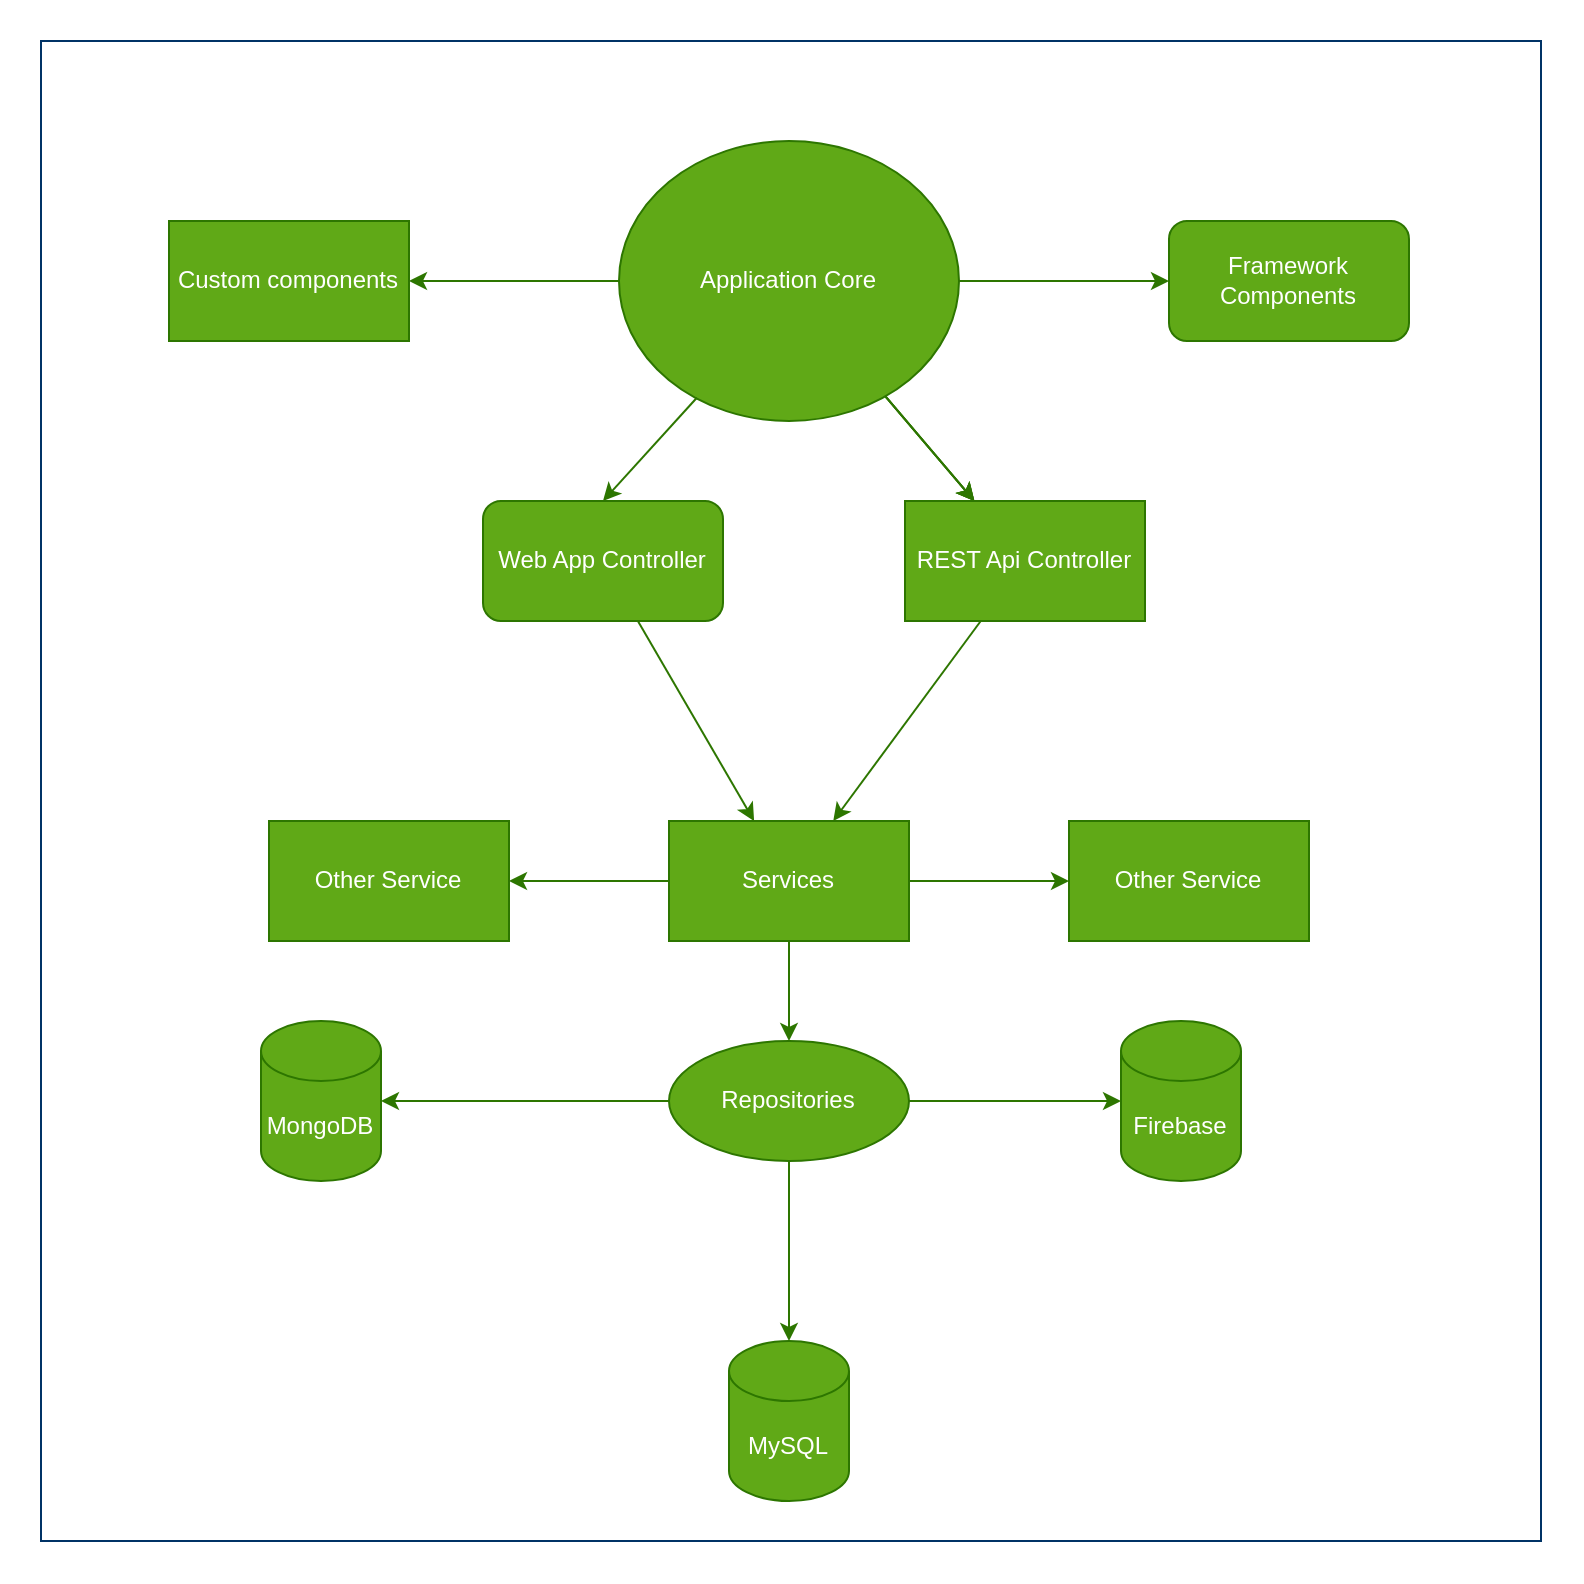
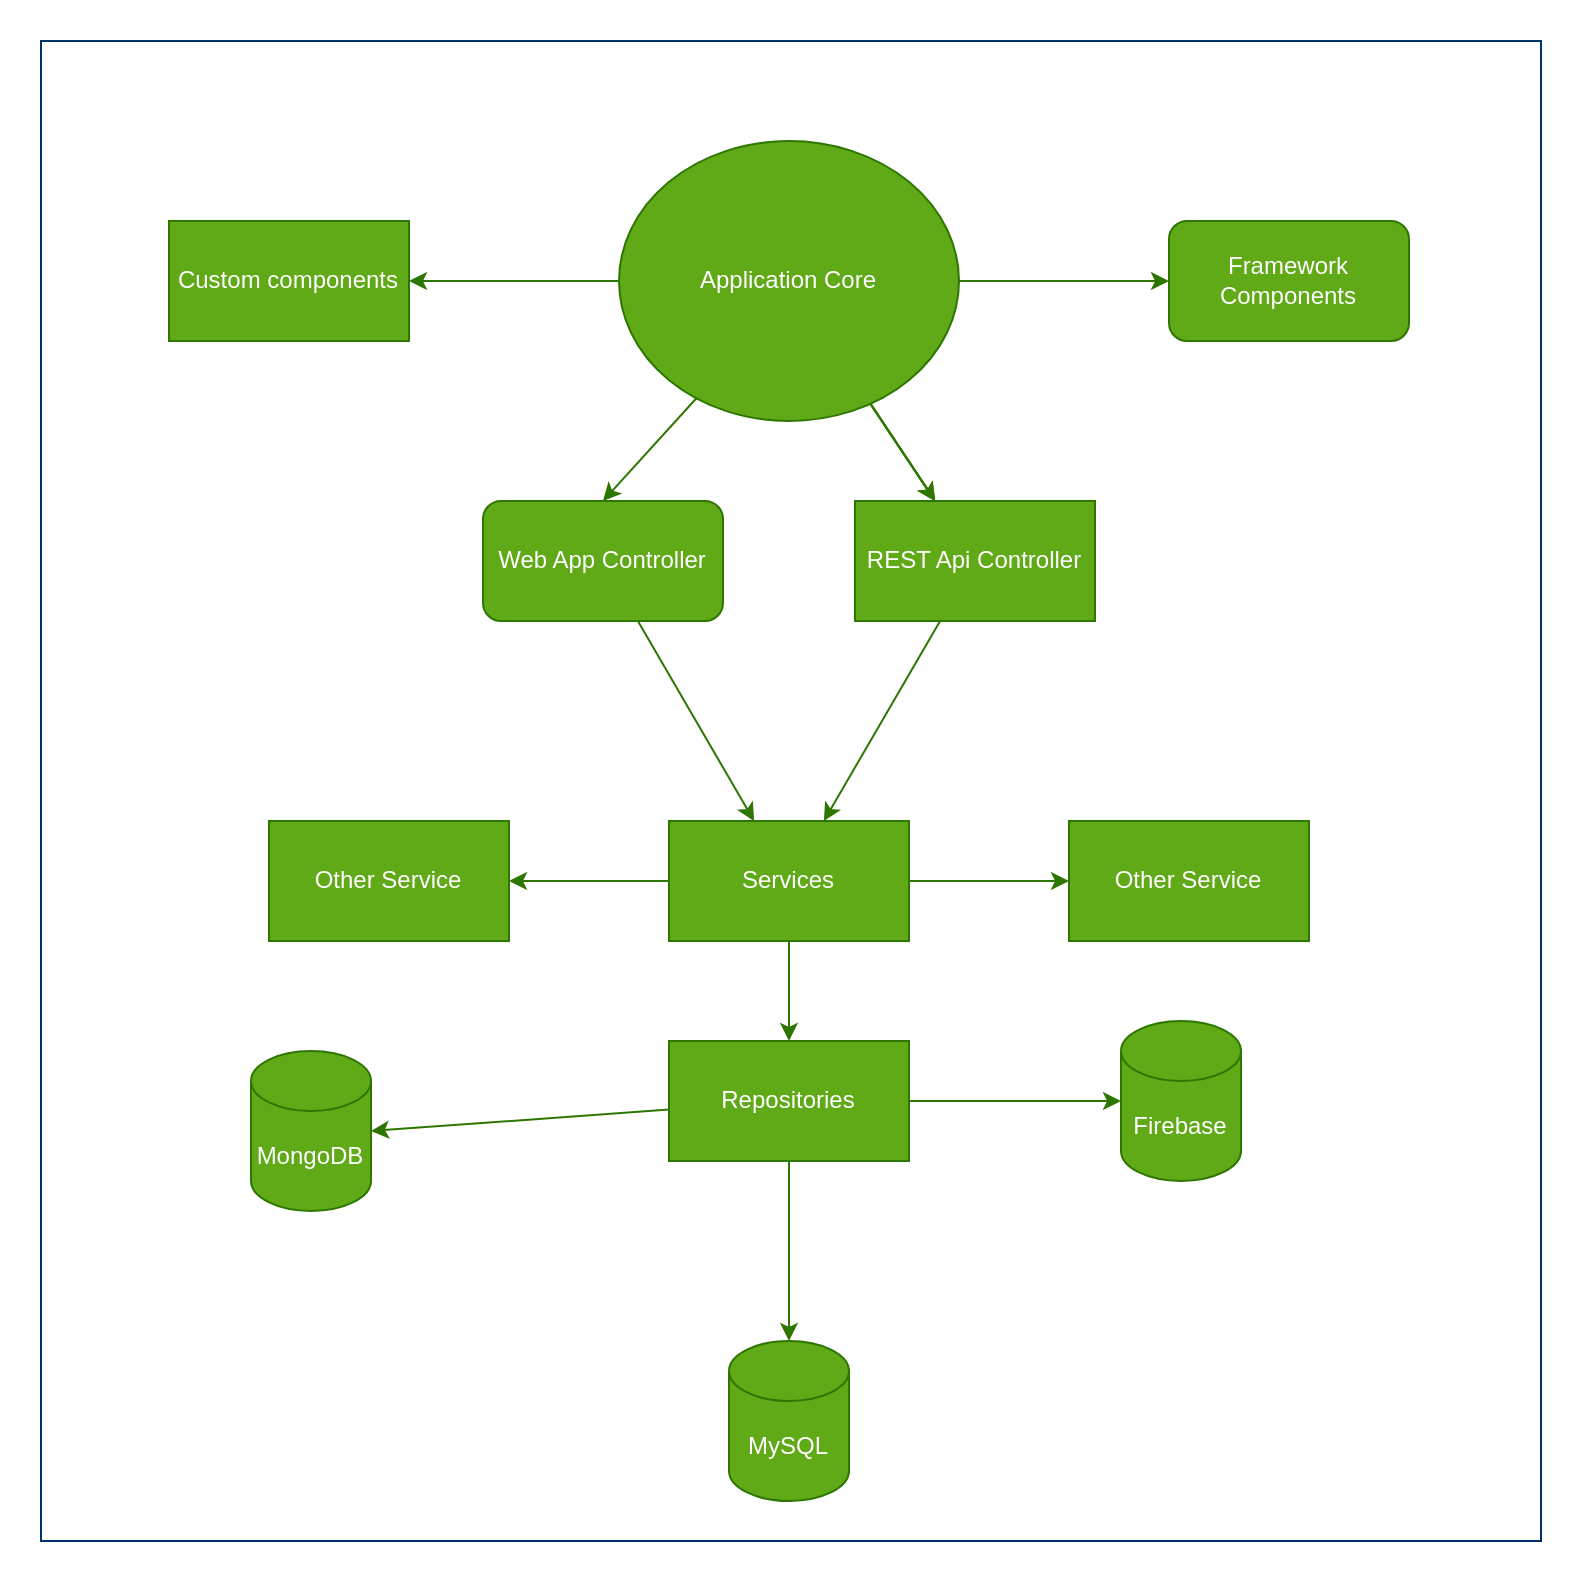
(1025, 561) -> (975, 561)
(321, 1101) -> (311, 1131)
(789, 1101) -> (789, 1101)
